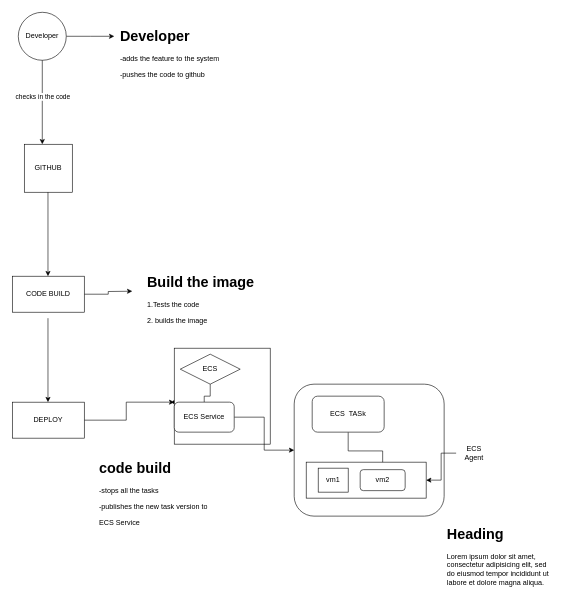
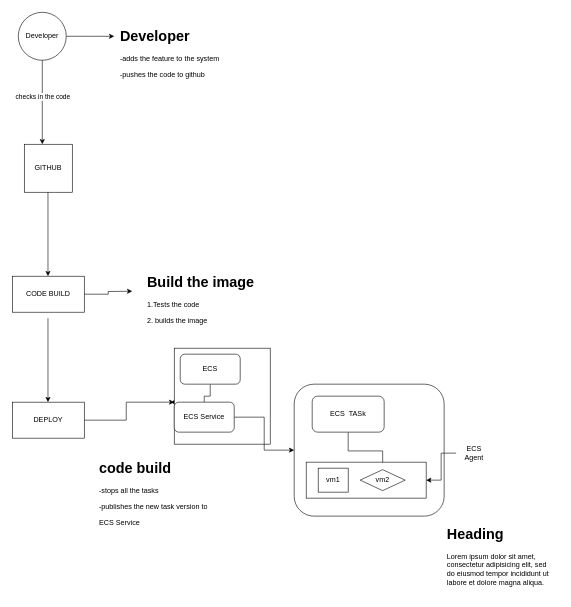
(210, 369) -> (210, 369)
(383, 480) -> (383, 480)
